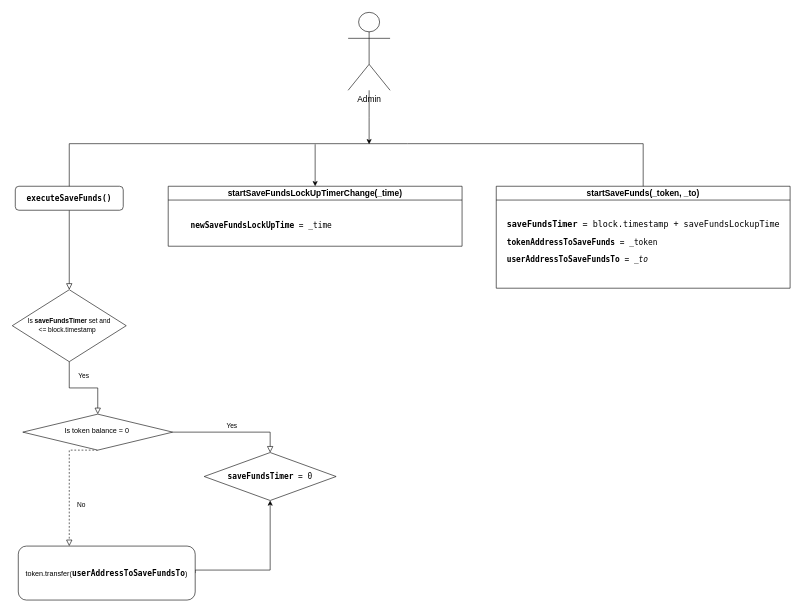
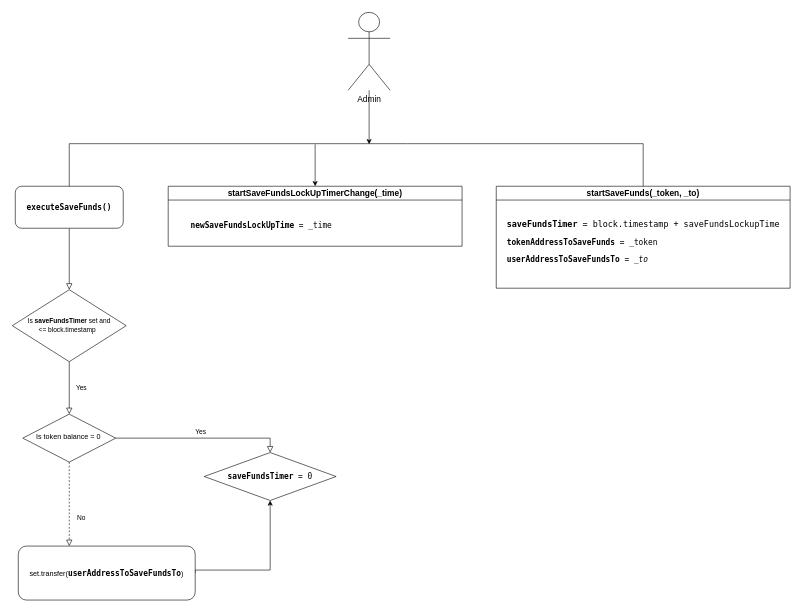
(69, 198) -> (69, 207)
(98, 432) -> (69, 438)
(107, 573) -> (107, 573)
